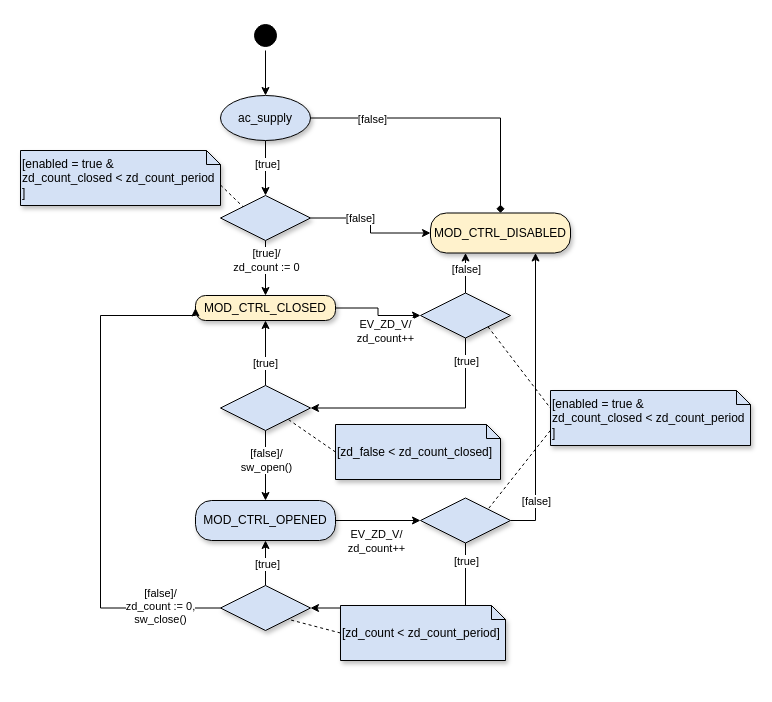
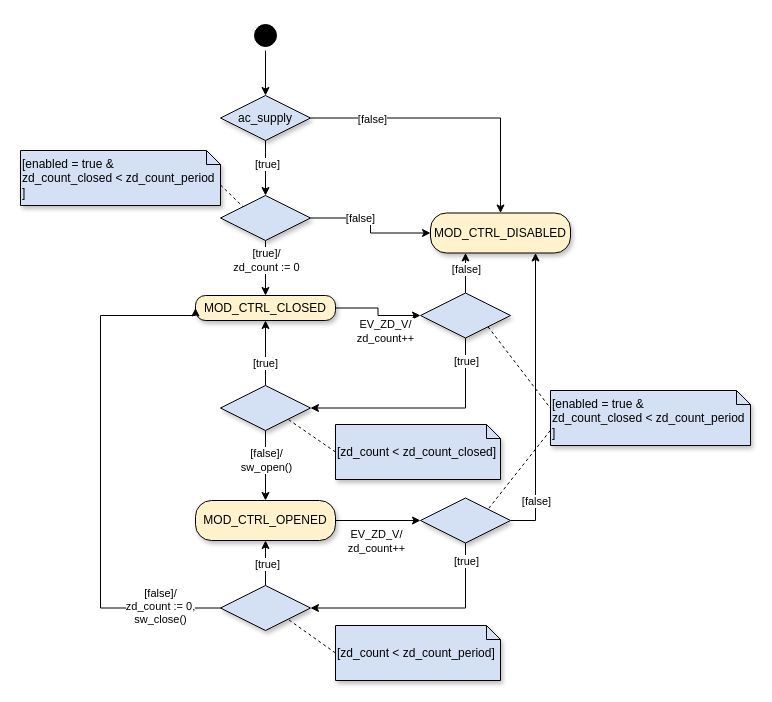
(266, 118) -> (266, 118)
(501, 204) -> (501, 205)
(419, 453) -> (419, 453)
(266, 521) -> (266, 521)
(423, 633) -> (418, 653)
